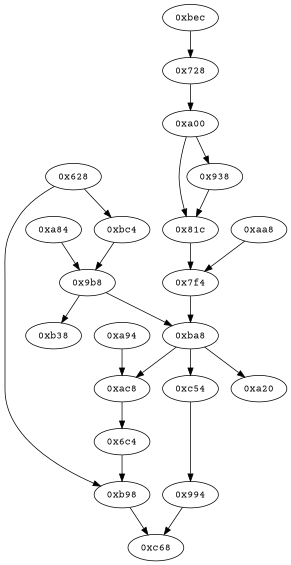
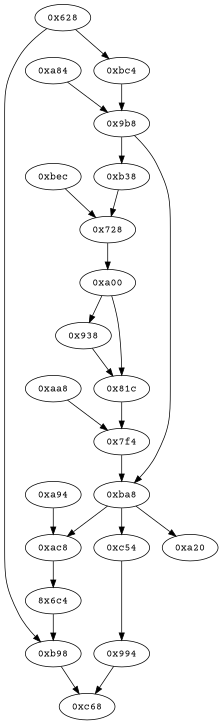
none -> (116, 199)
(122, 442) -> (53, 601)
